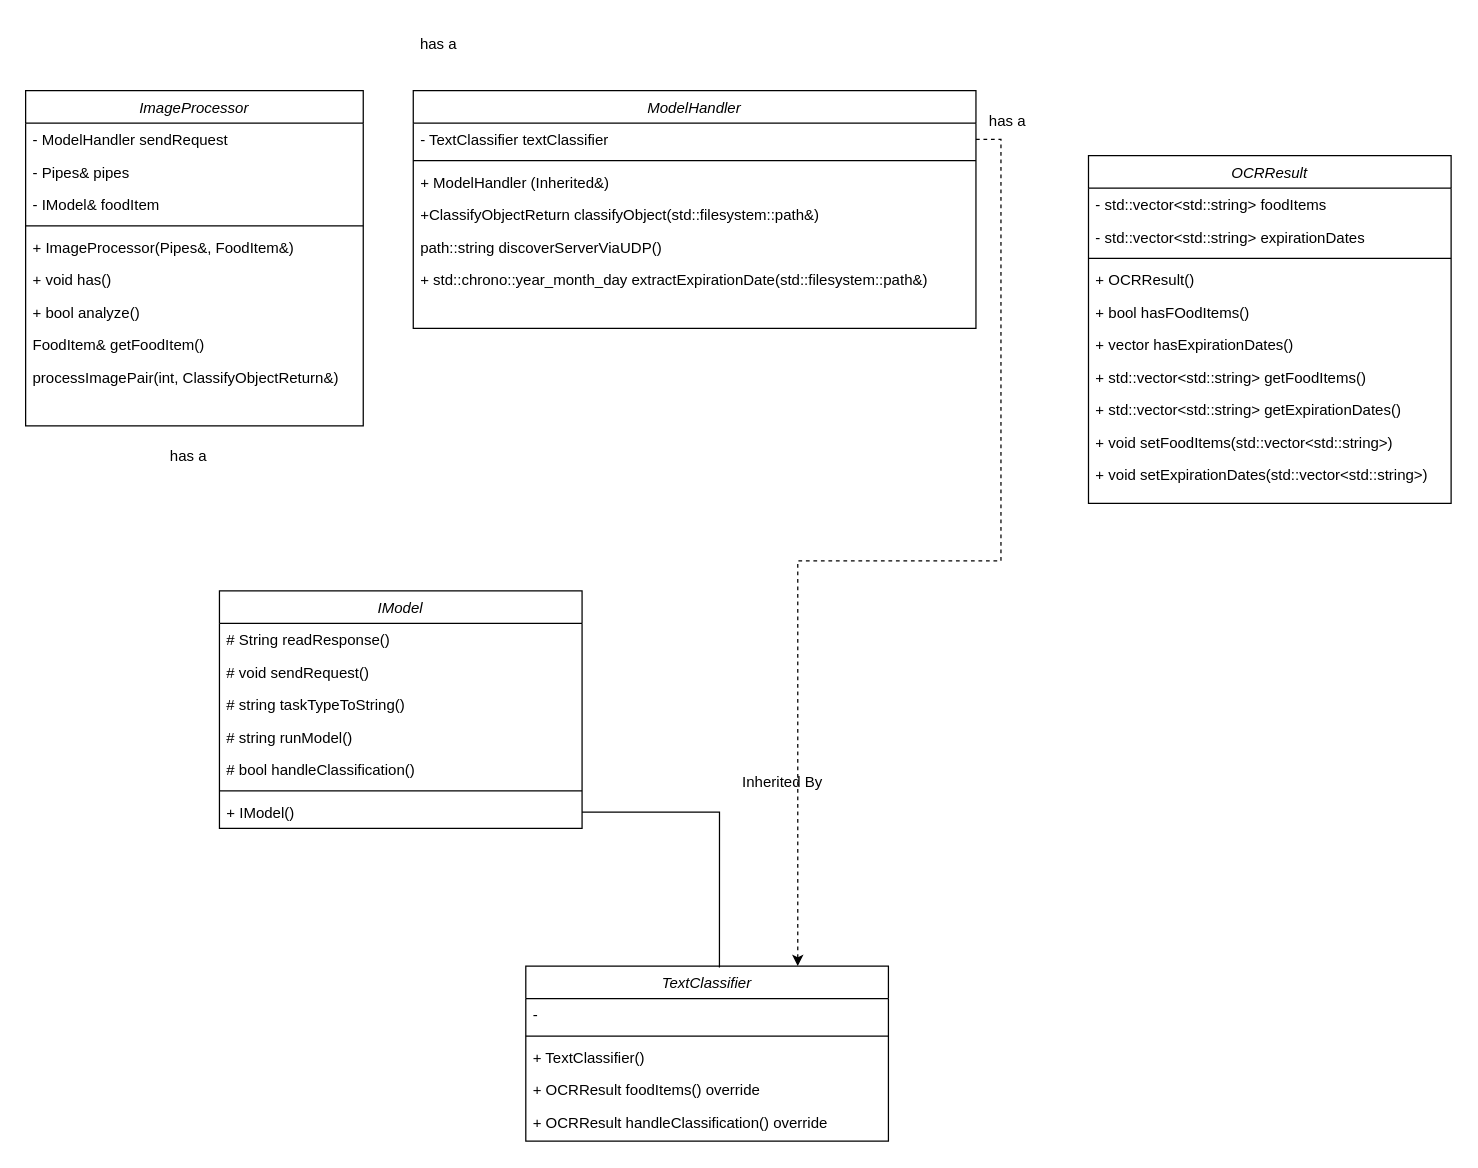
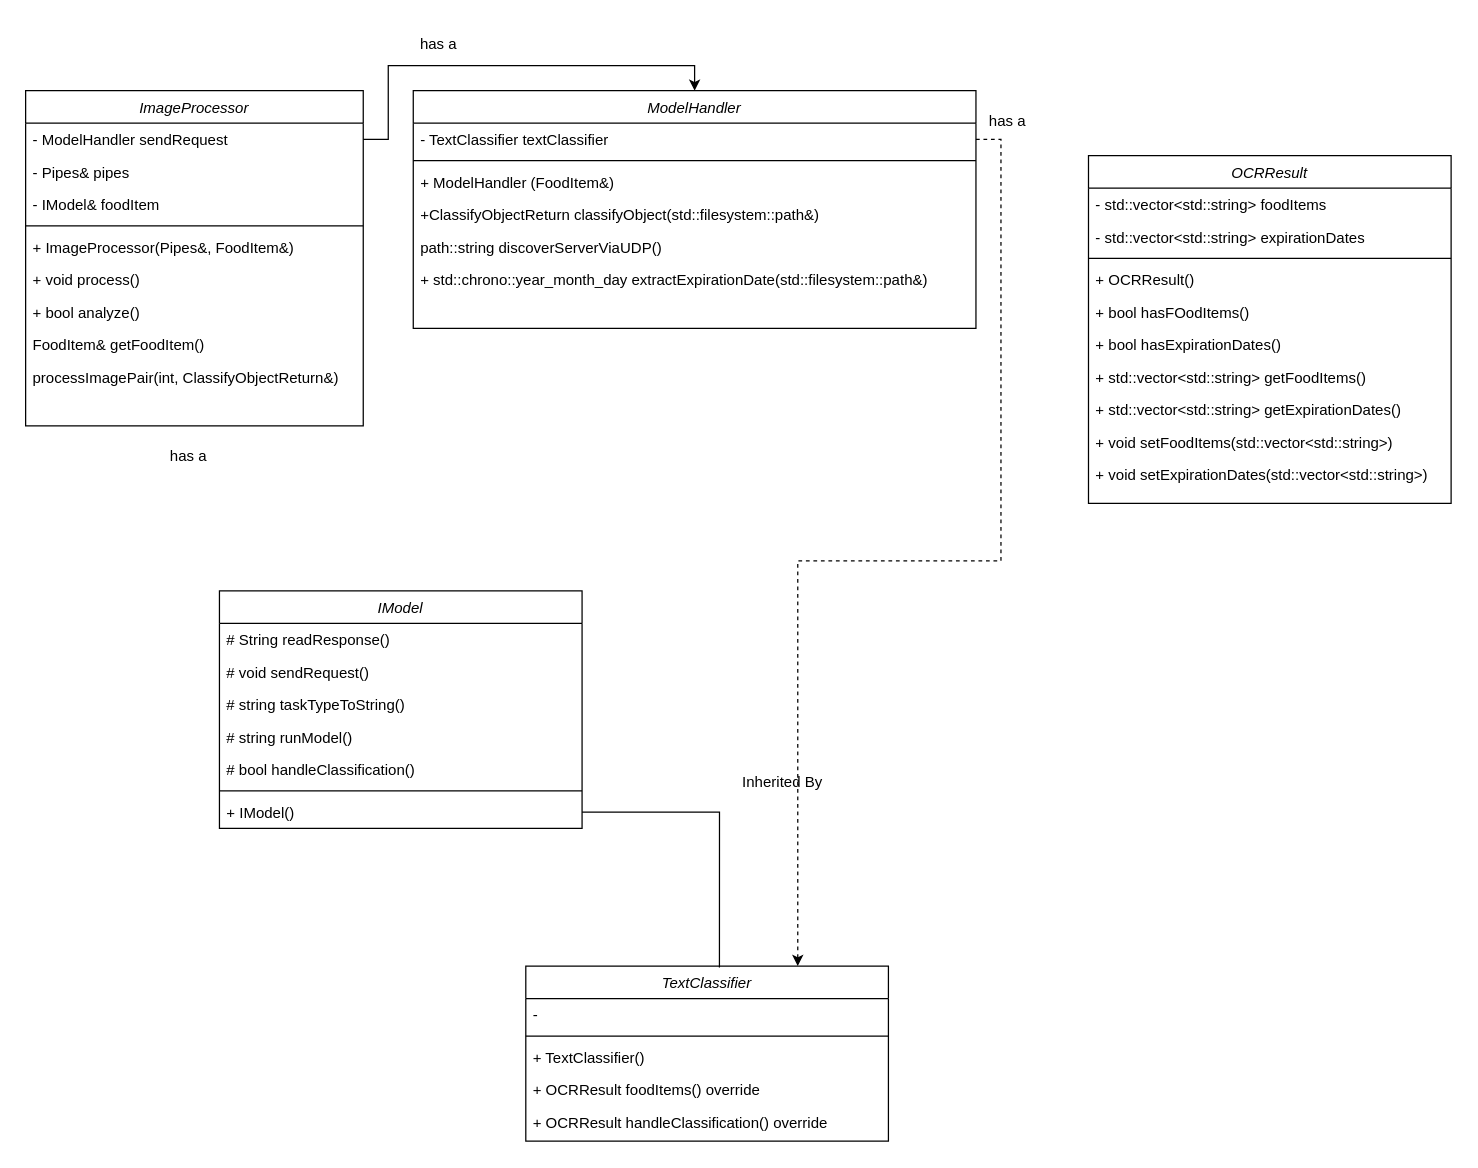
none -> (501, 66)
(524, 183) -> (521, 183)
(77, 280) -> (94, 280)
(1209, 345) -> (1199, 345)
